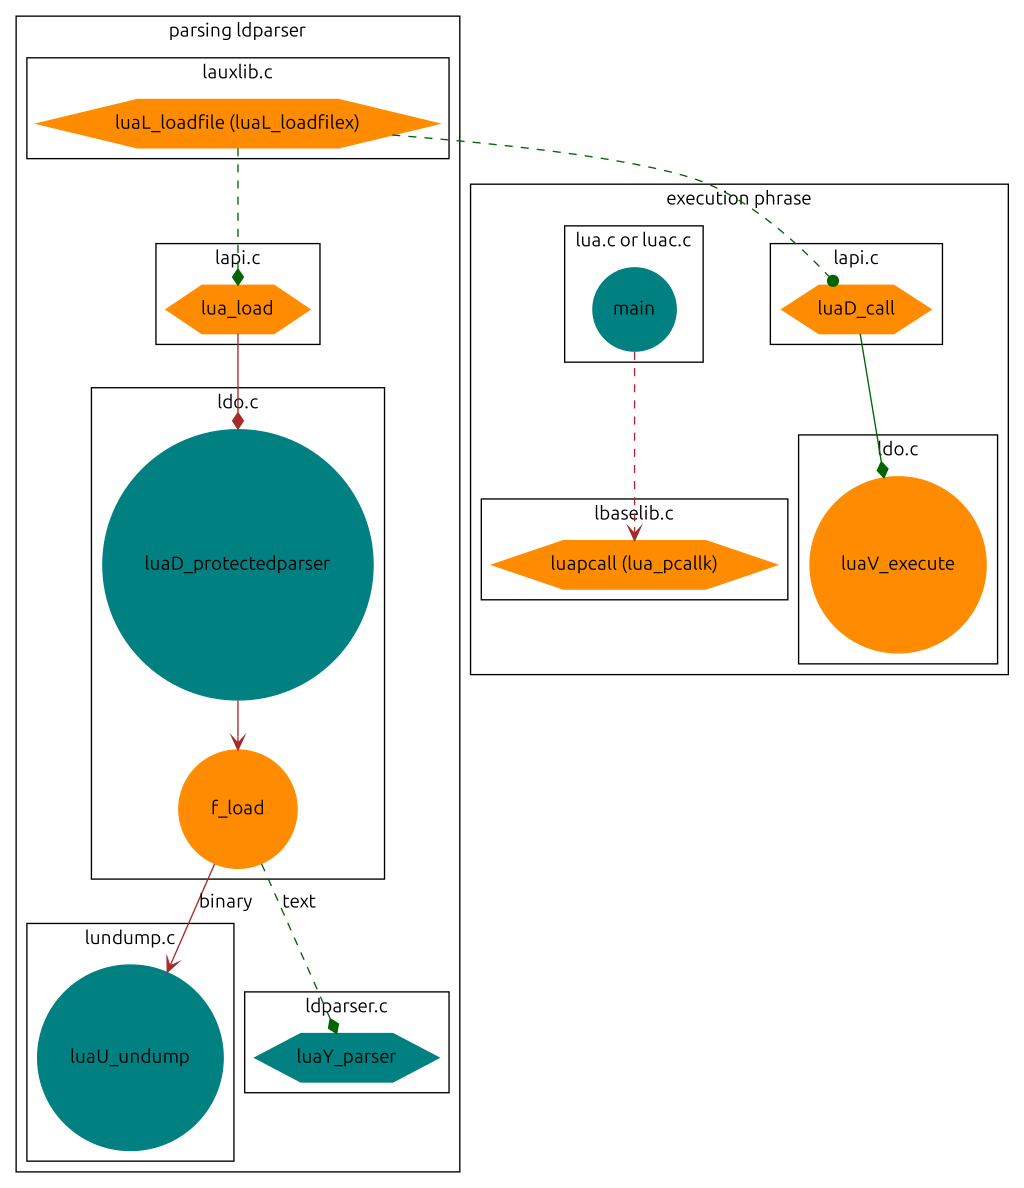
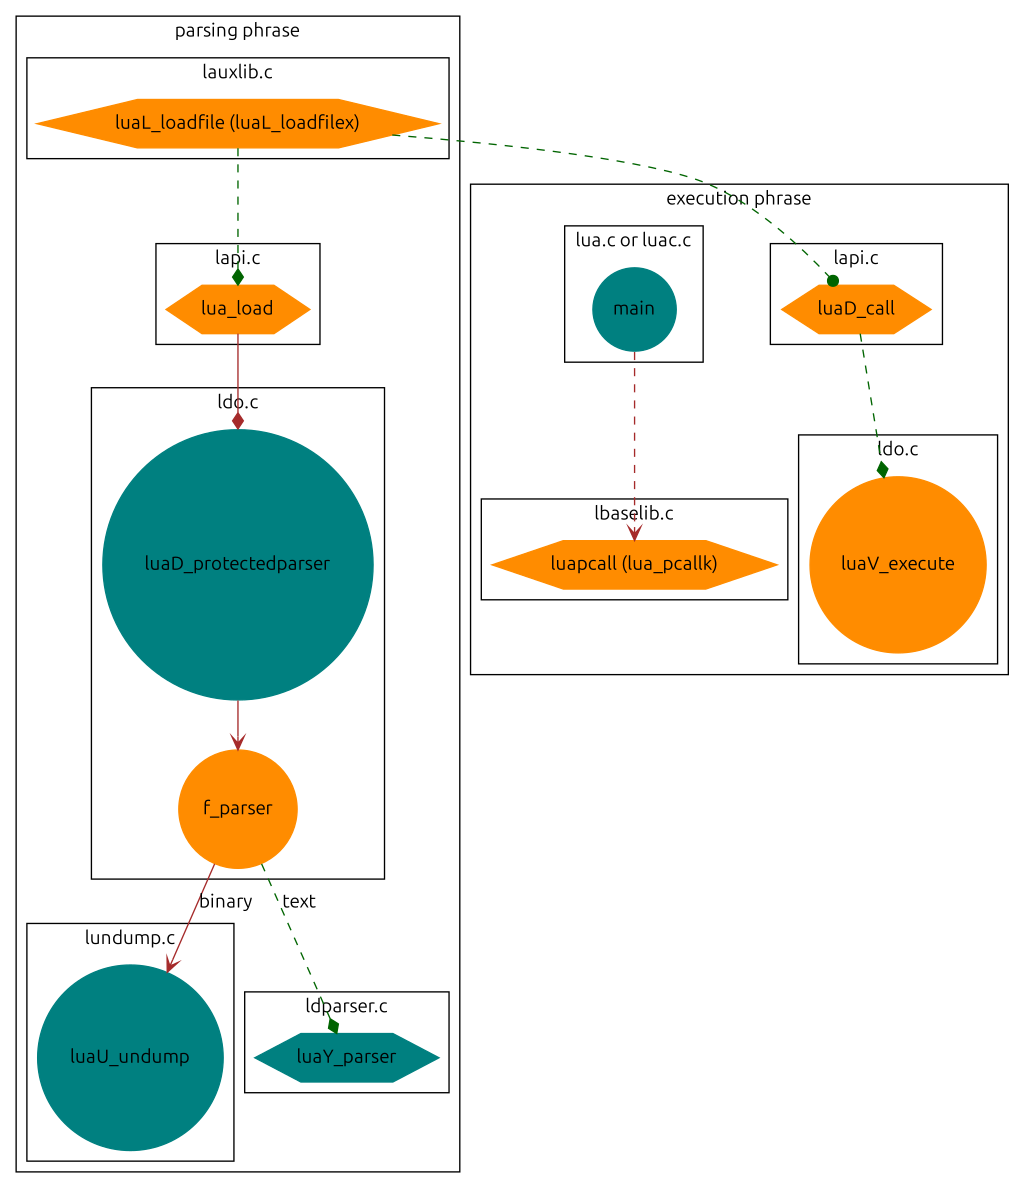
(238, 32) -> (238, 32)
(871, 397) -> (871, 397)
(238, 809) -> (238, 809)
